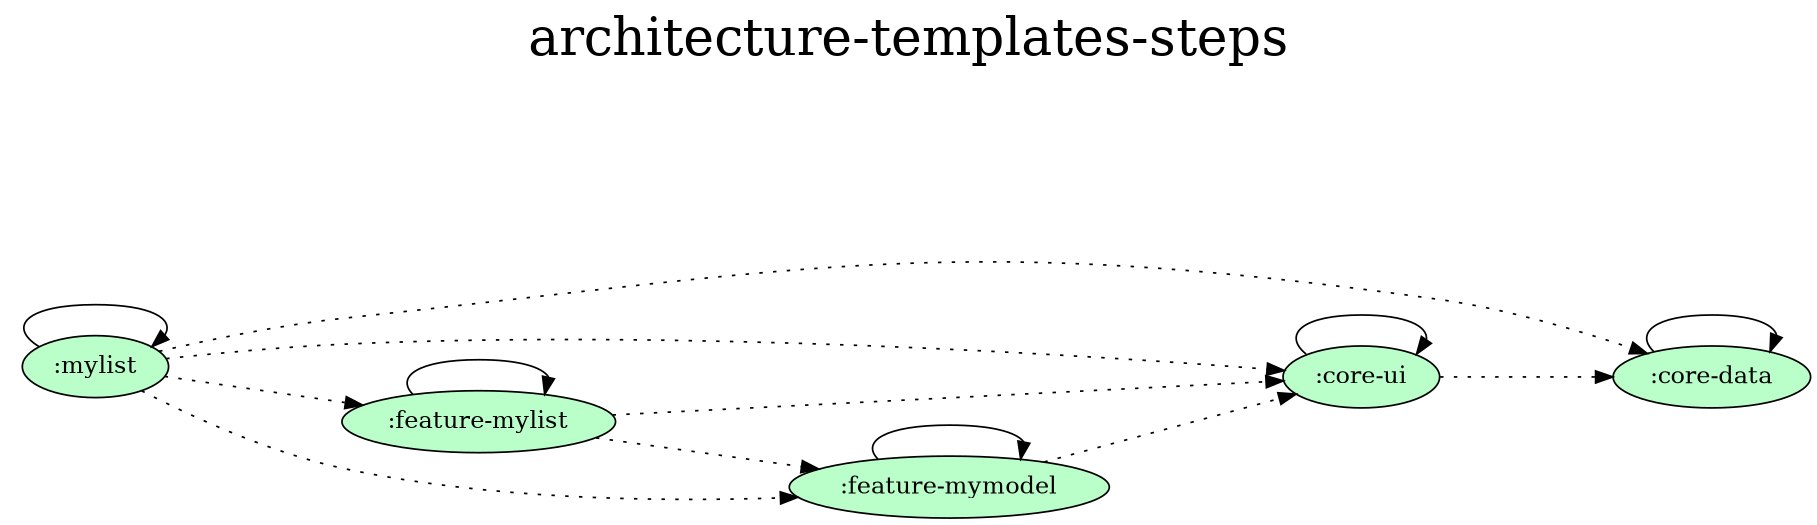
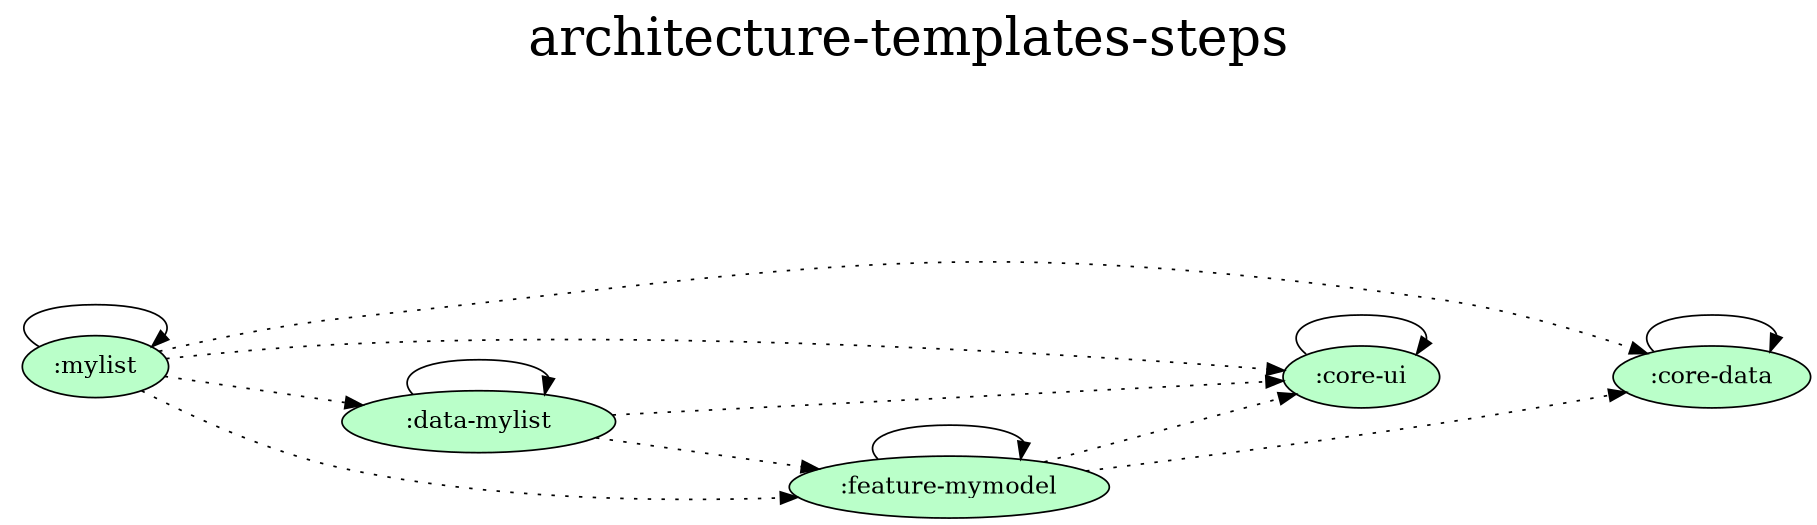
(1518, 377) -> (1348, 437)
(479, 422) -> (479, 422)
